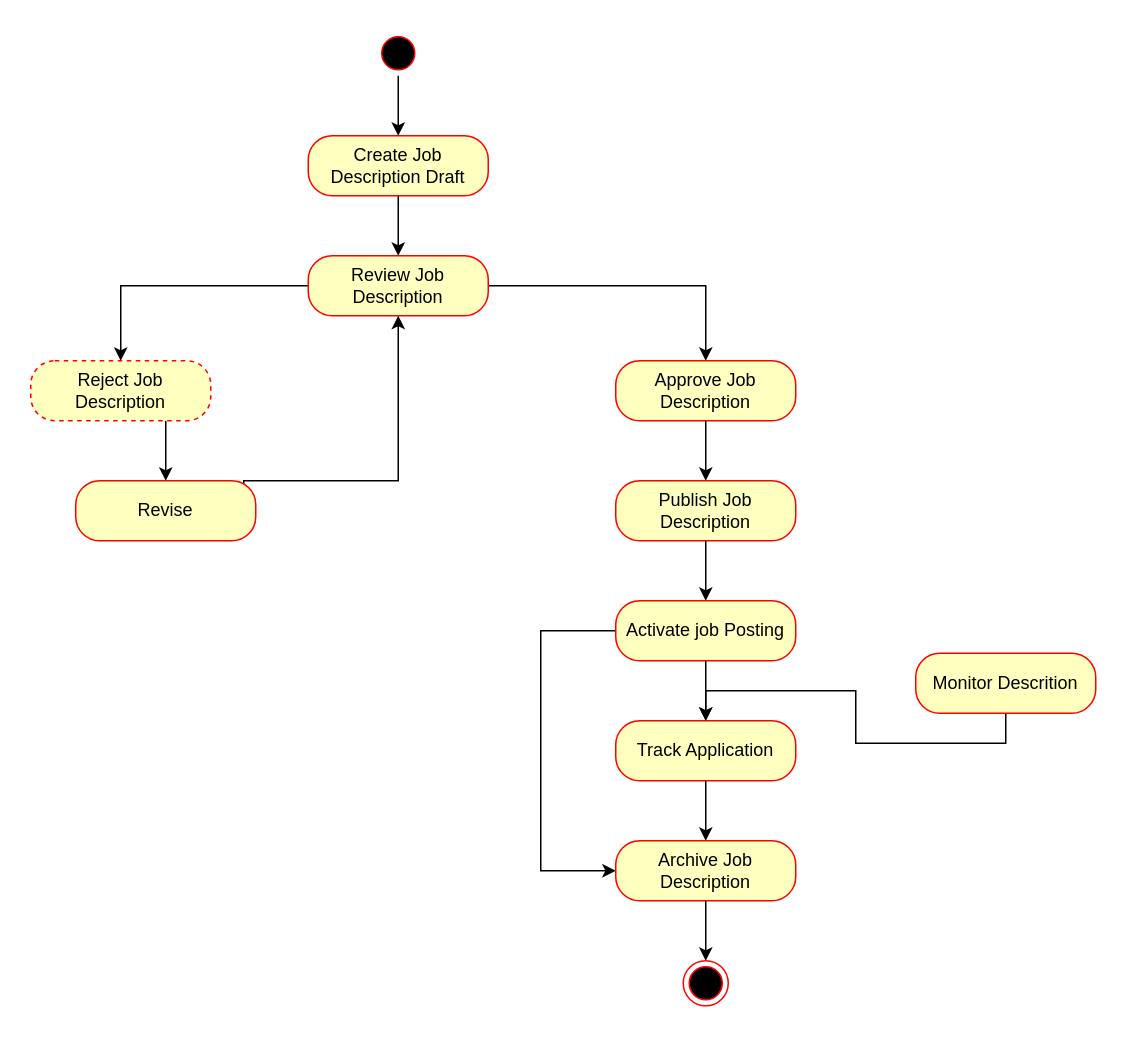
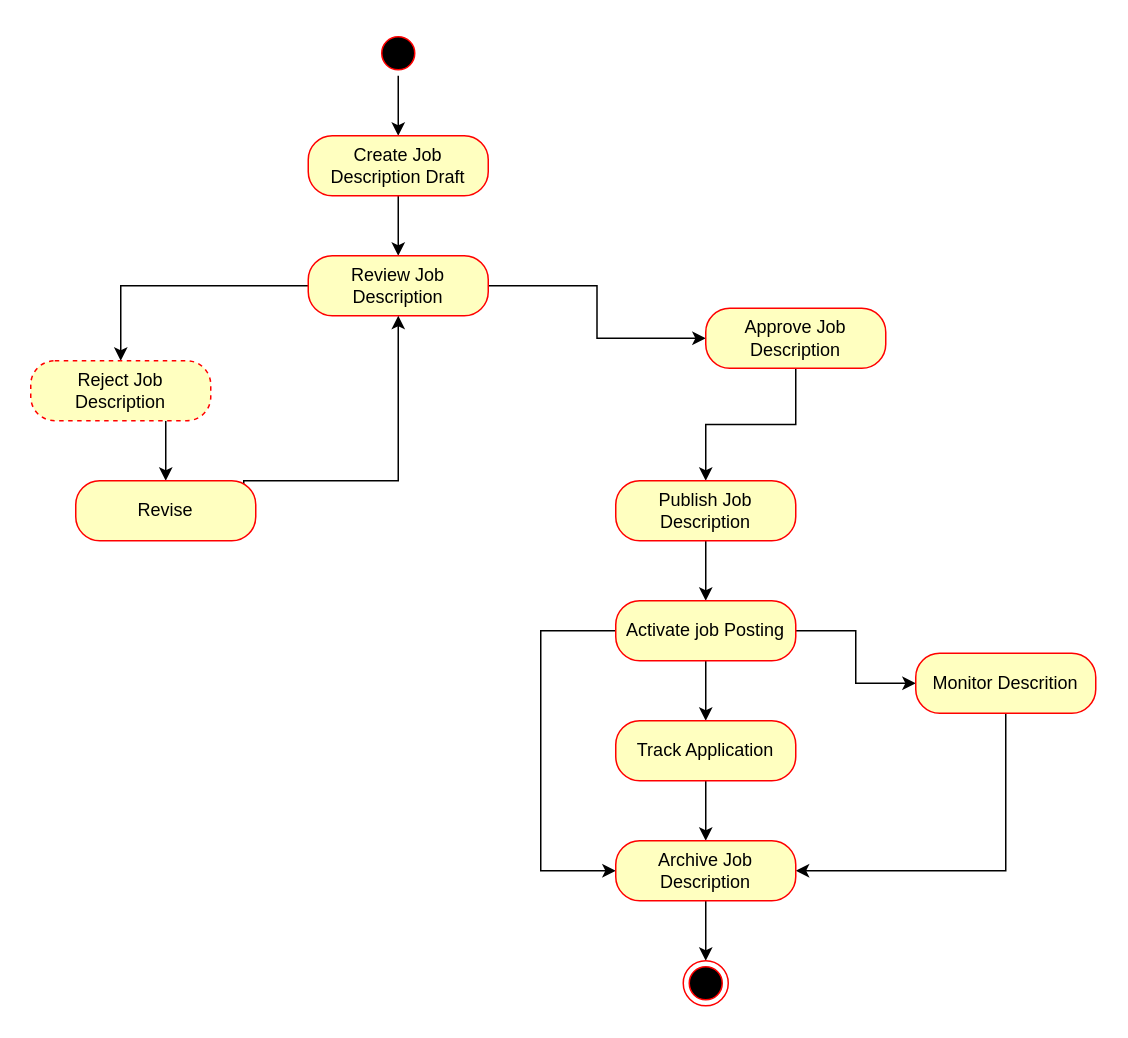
(706, 391) -> (796, 338)
none -> (856, 652)
(856, 720) -> (971, 871)
